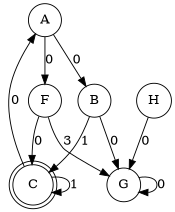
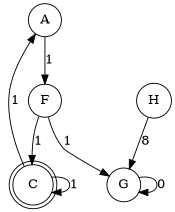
(50, 60) -> (50, 60)
(16, 101) -> (16, 101)
(94, 101) -> none
(39, 141) -> (39, 141)
(68, 141) -> (68, 141)
(146, 141) -> (146, 141)
